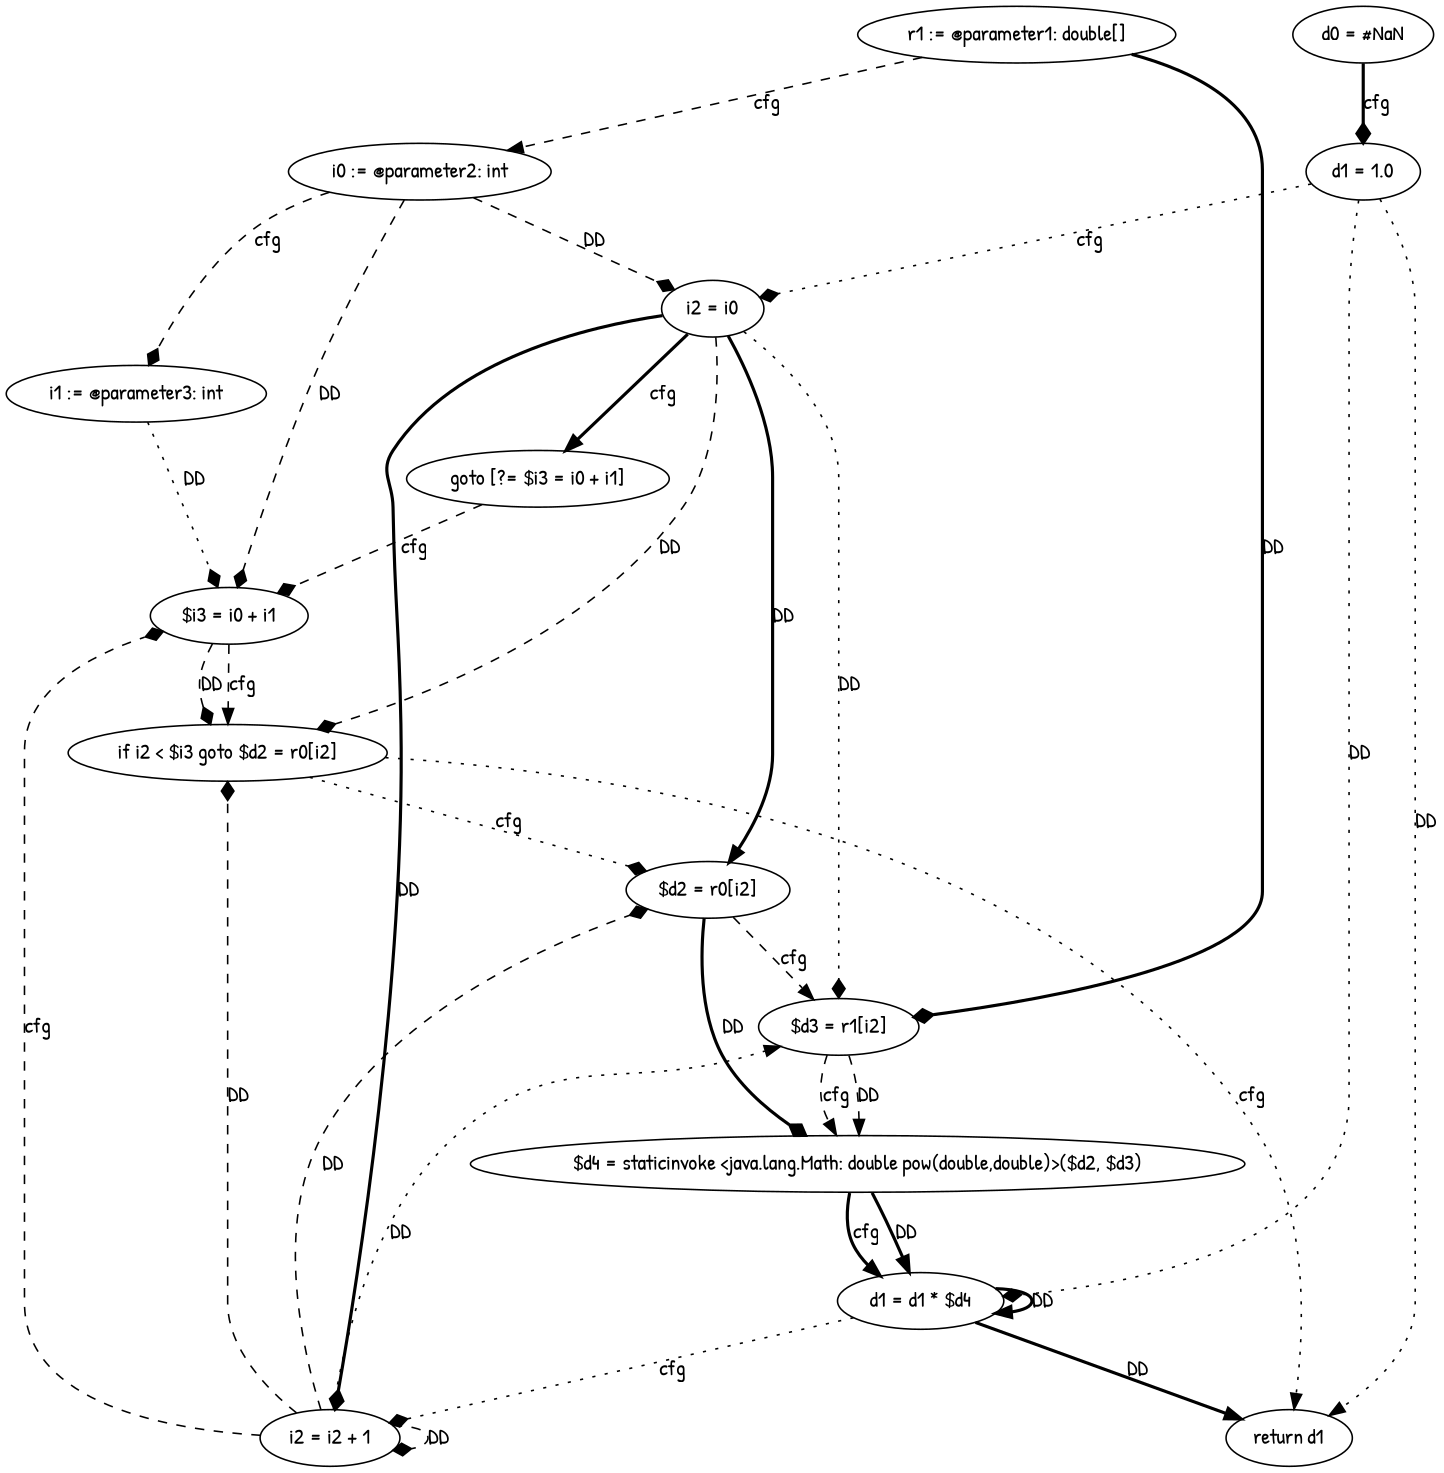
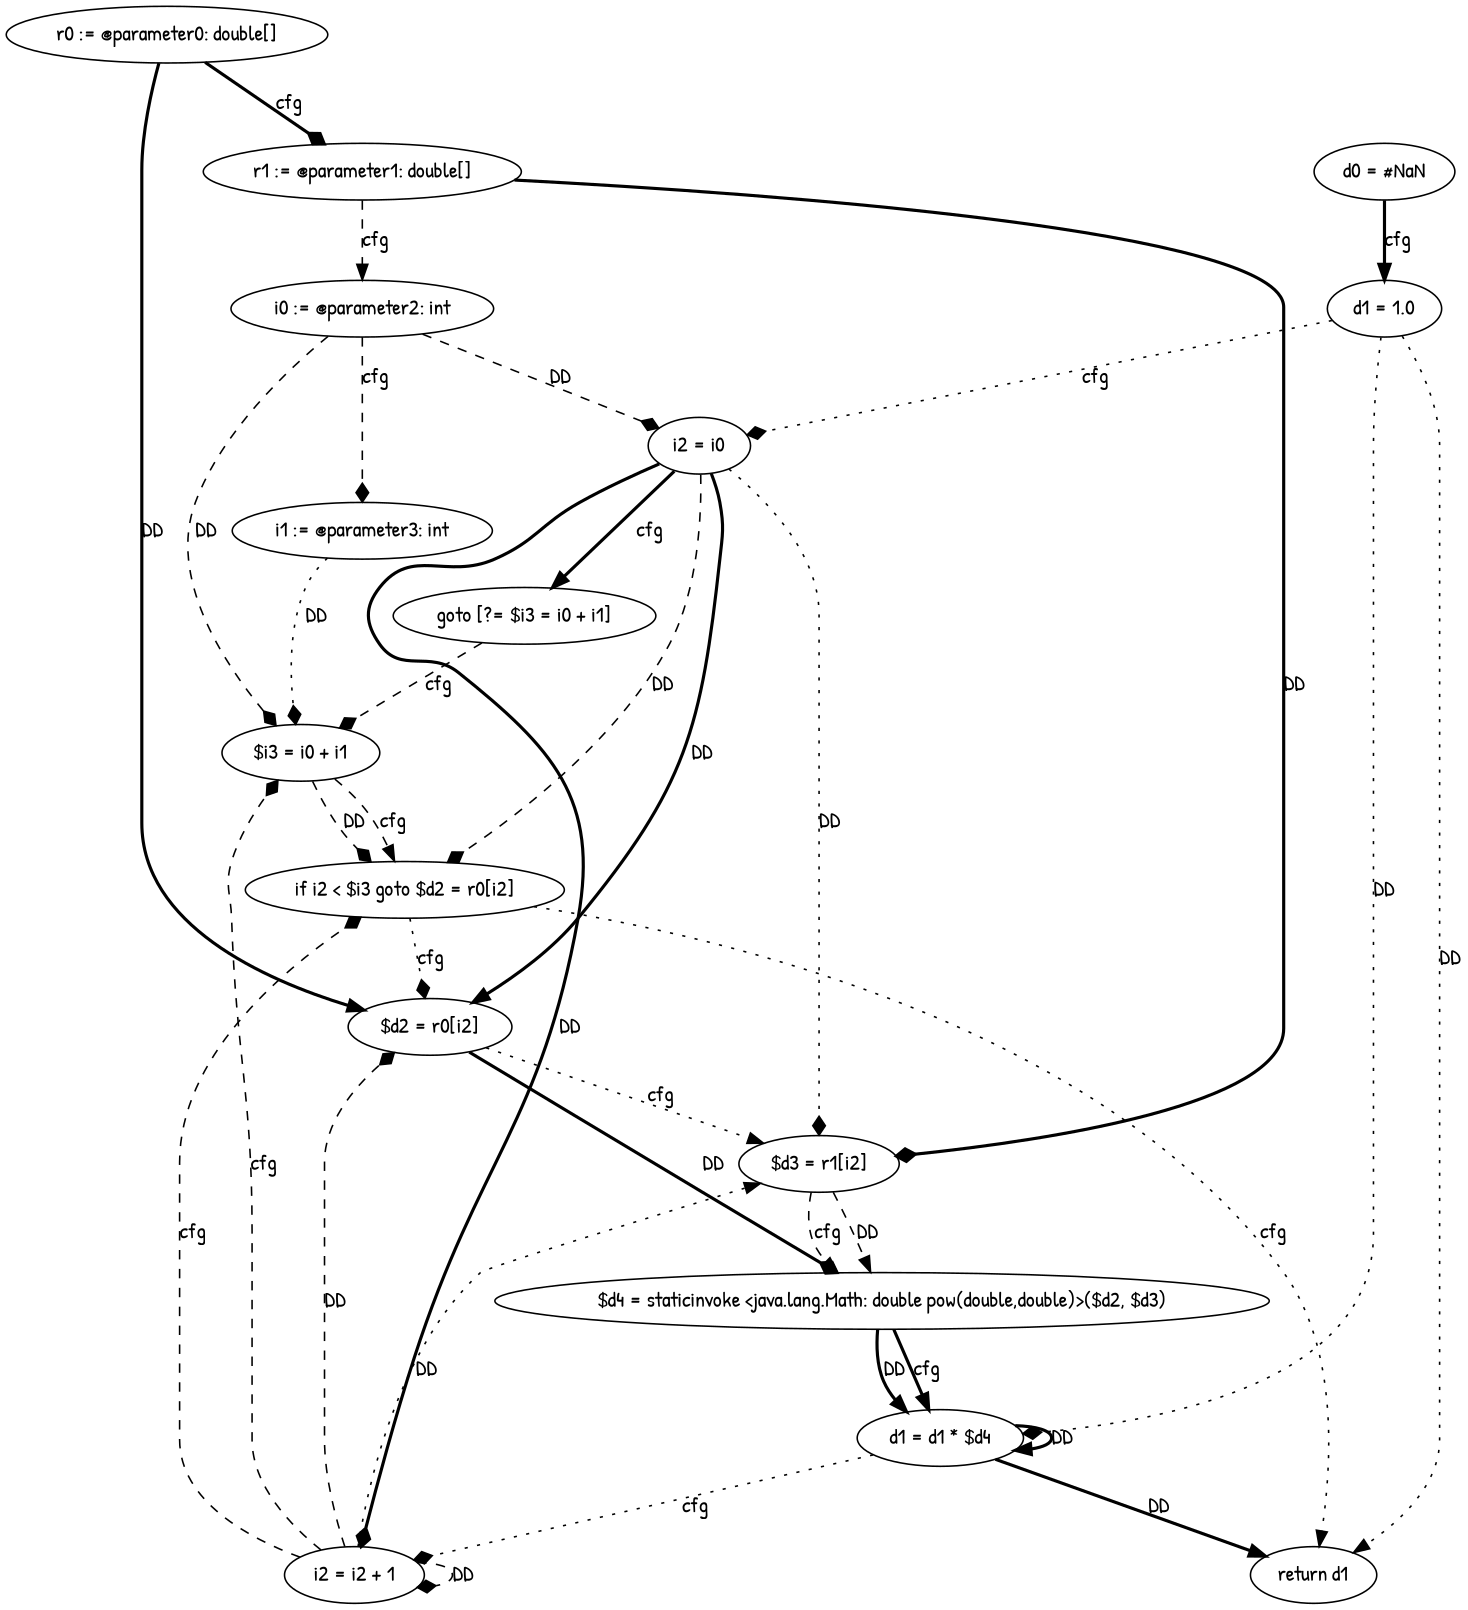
none -> (167, 35)
(1363, 94) -> (1384, 232)
(768, 953) -> (617, 1093)
(239, 1095) -> (193, 1232)
